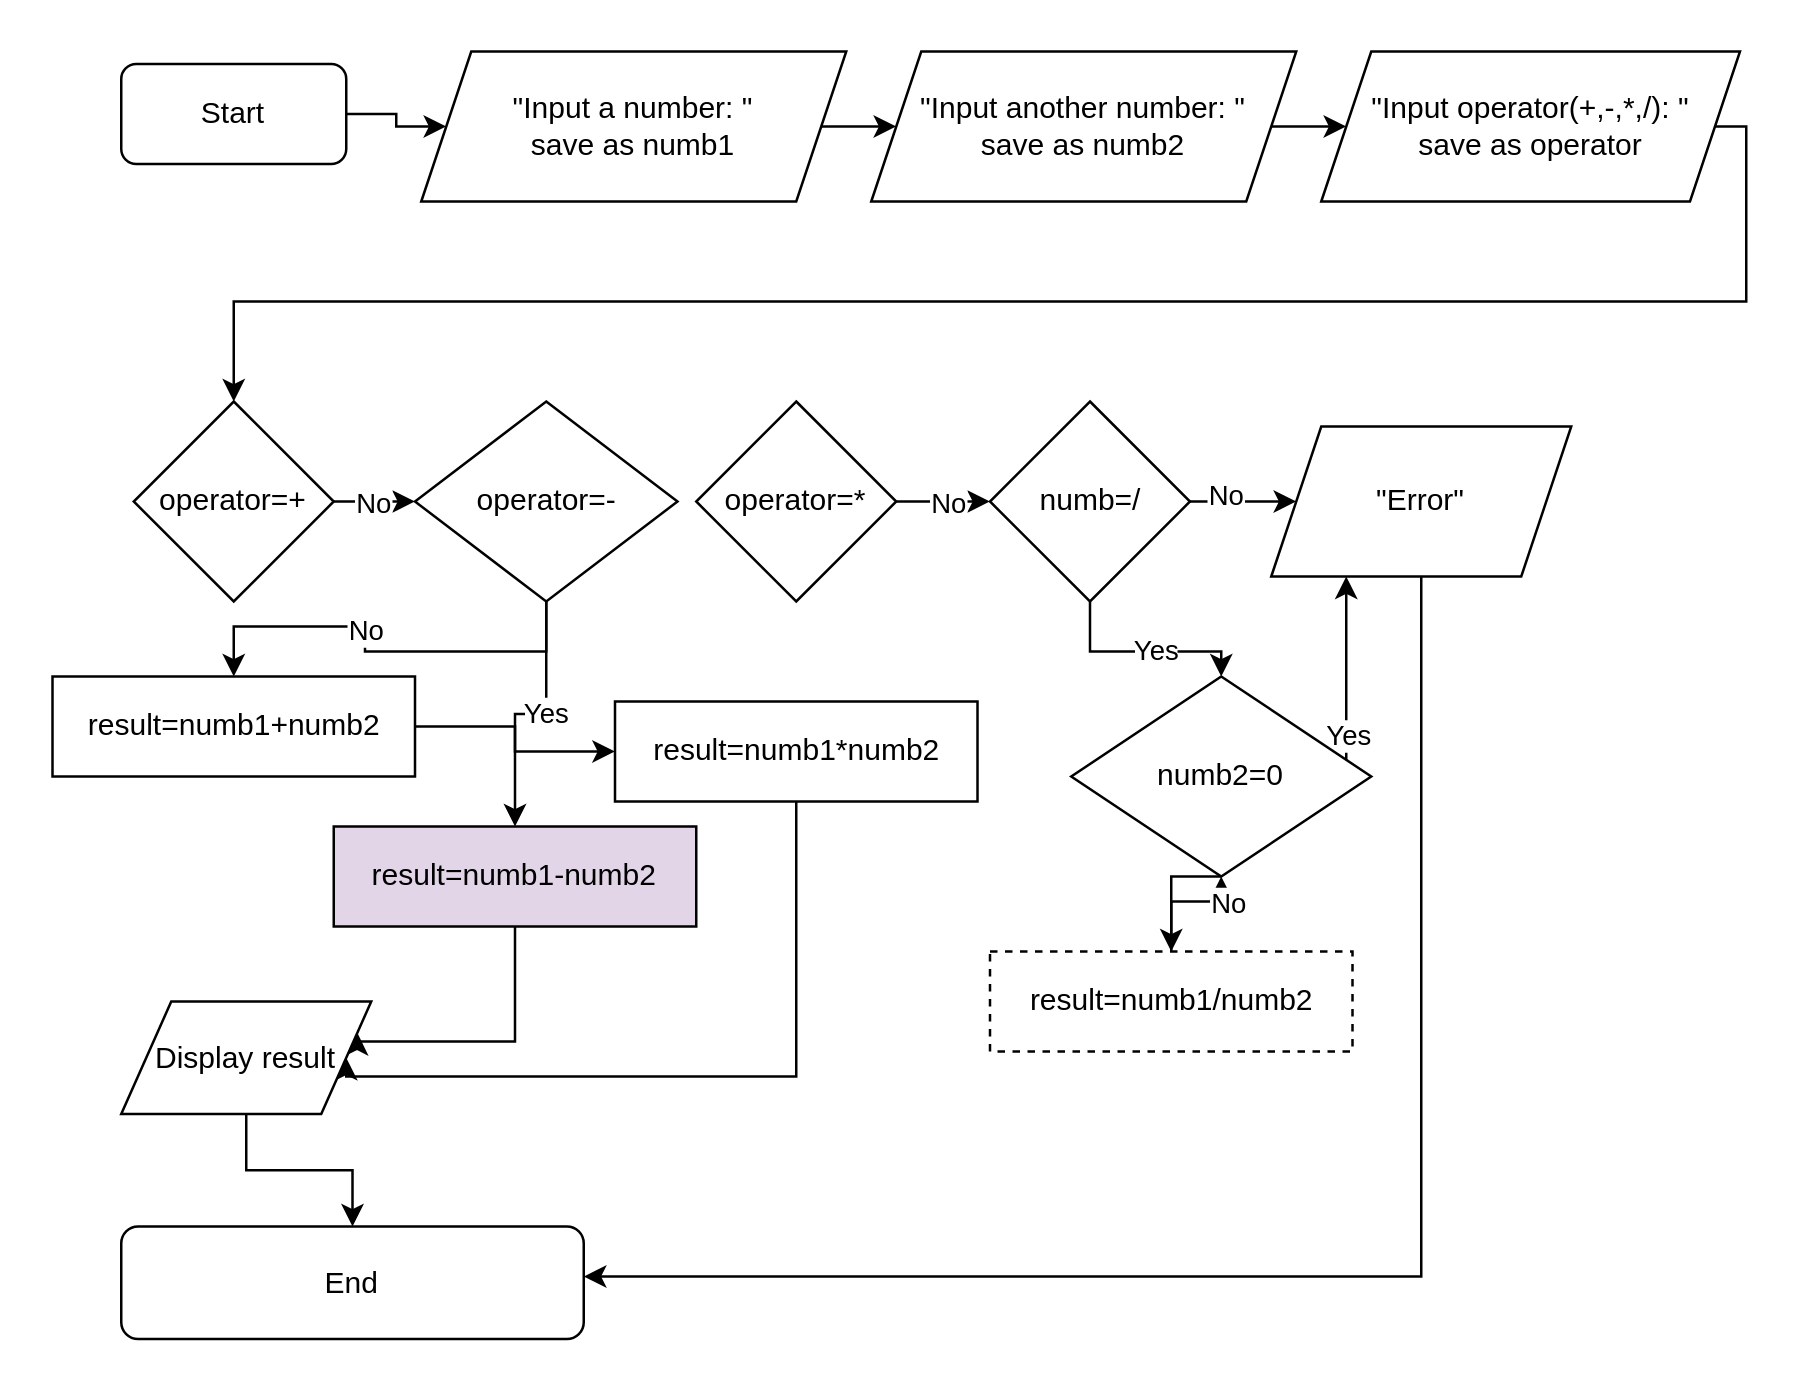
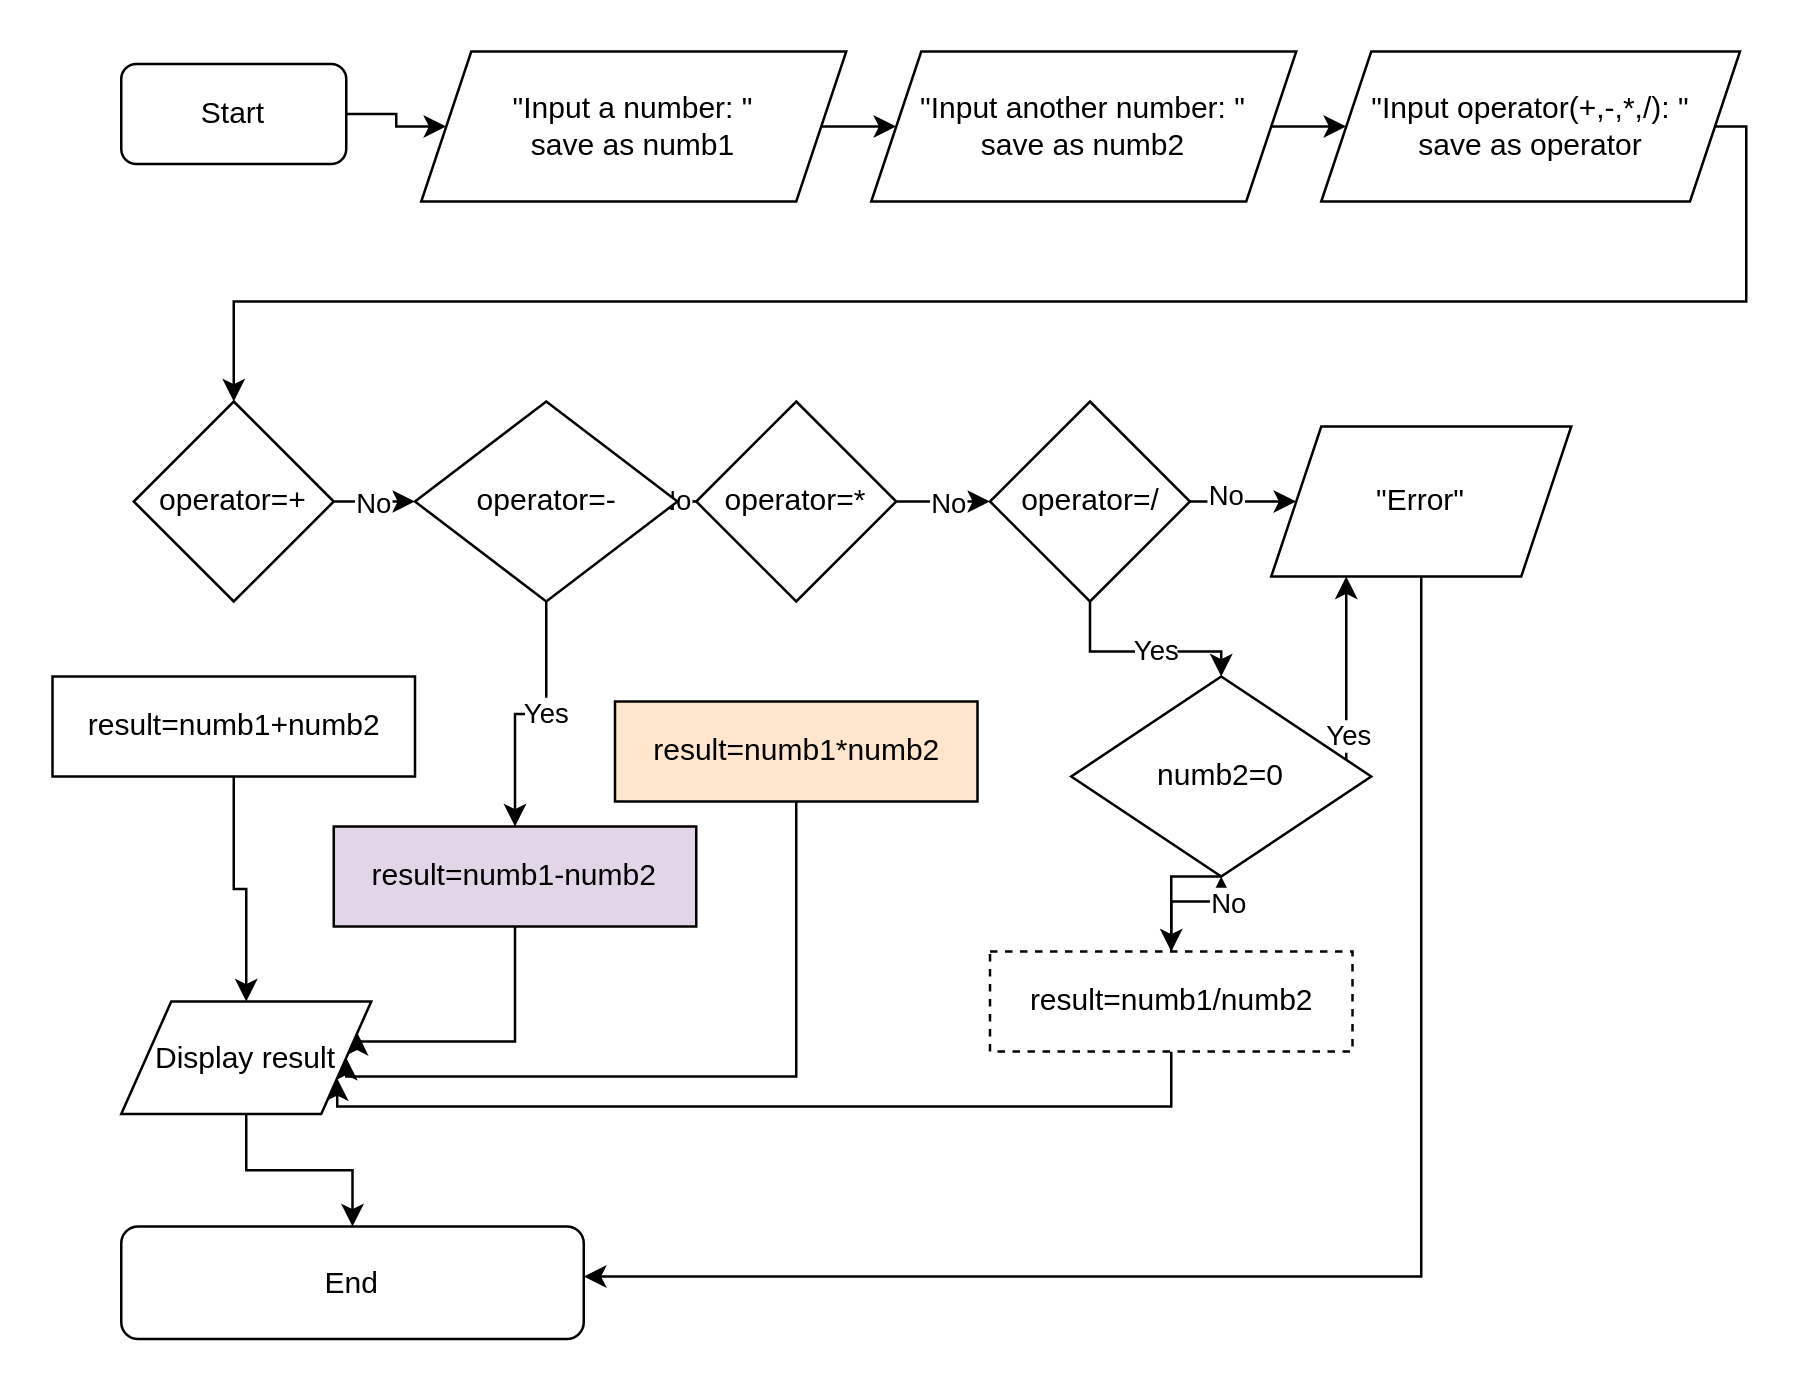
(1091, 501) -> (1091, 501)
(365, 646) -> (686, 501)
(463, 726) -> (234, 887)
(796, 751) -> (796, 751)
none -> (776, 1106)
